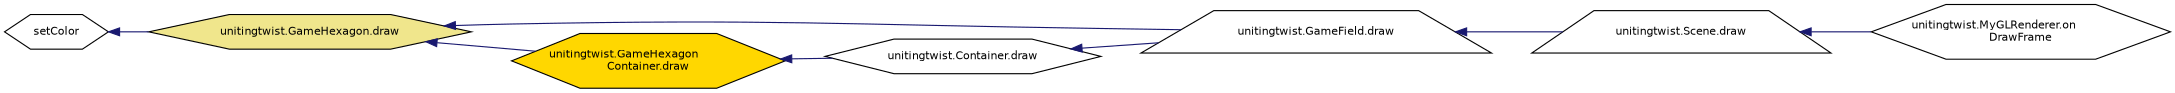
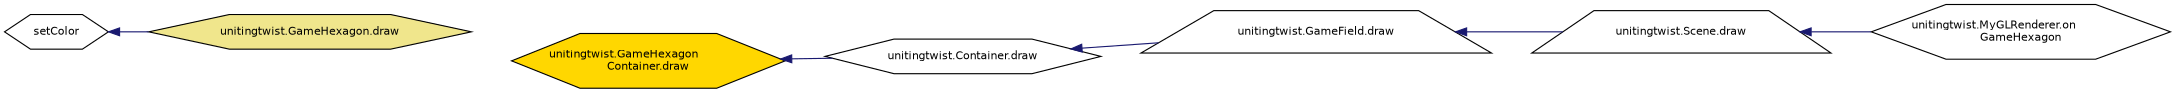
(818, 23) -> none
(2021, 32) -> (2021, 32)
(486, 47) -> none
